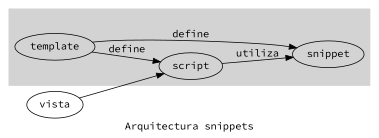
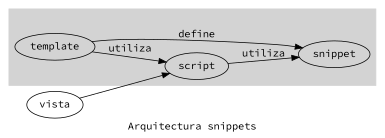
(127, 49) -> (130, 49)
